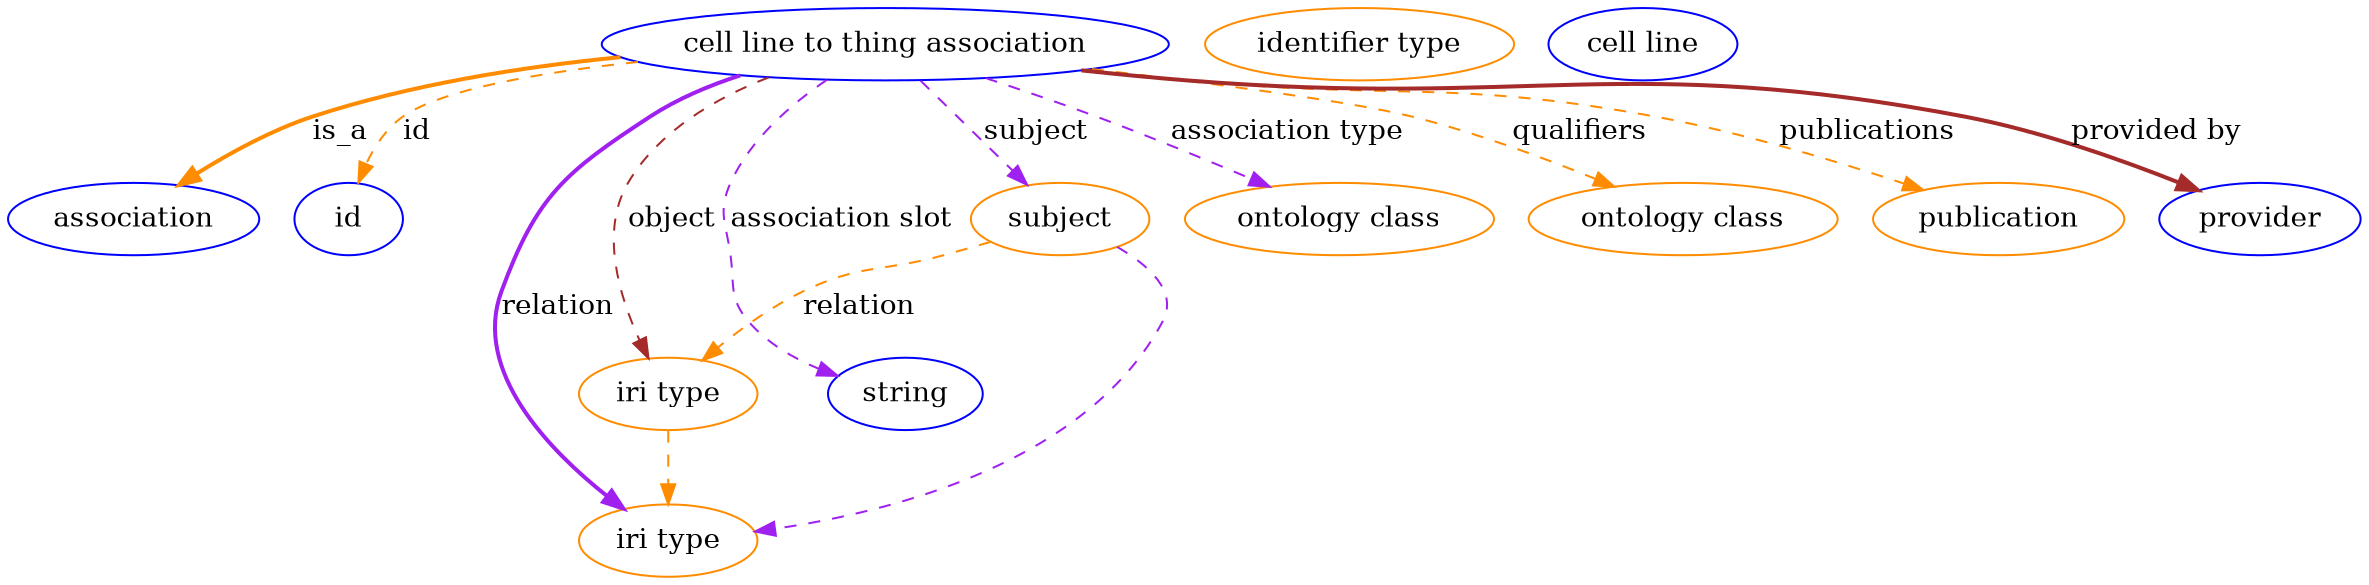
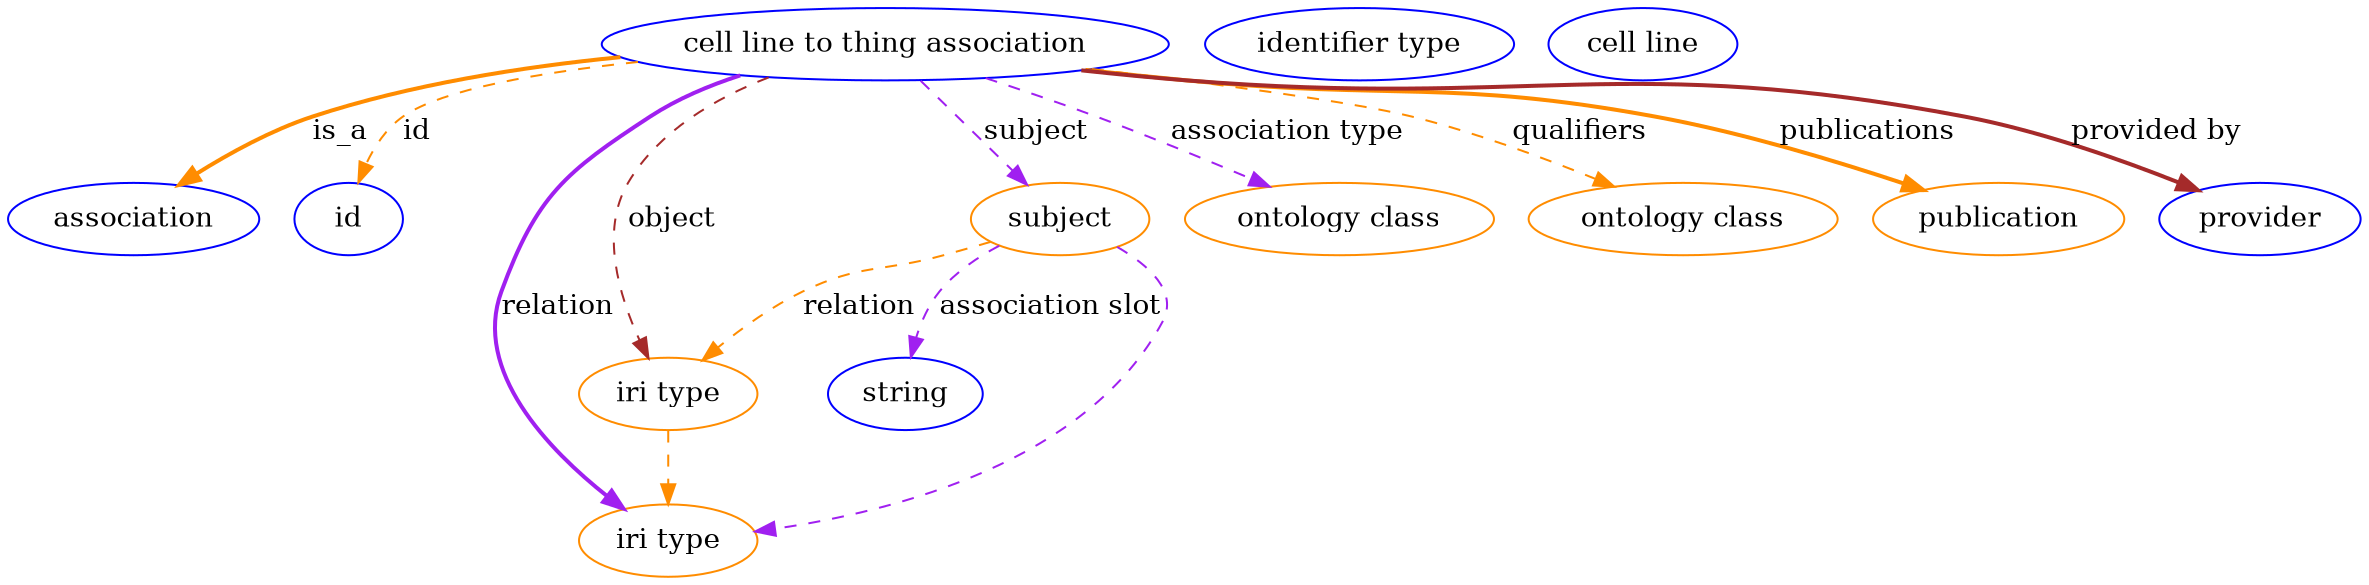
(1360, 44) -> (1360, 44)
(1541, 100) -> (1541, 100)
(725, 225) -> (948, 283)
